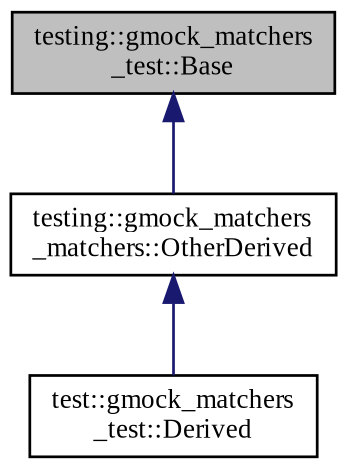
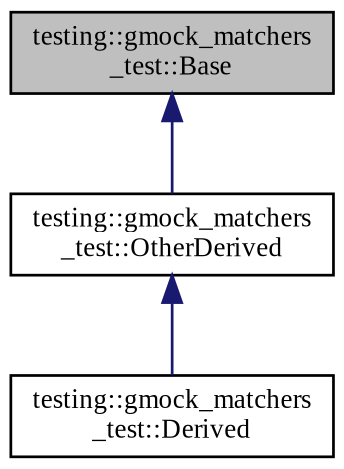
(174, 235) -> (172, 235)
(174, 416) -> (172, 416)
